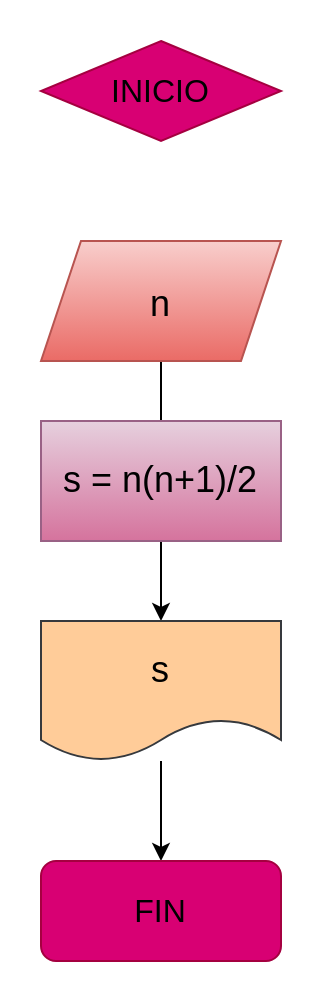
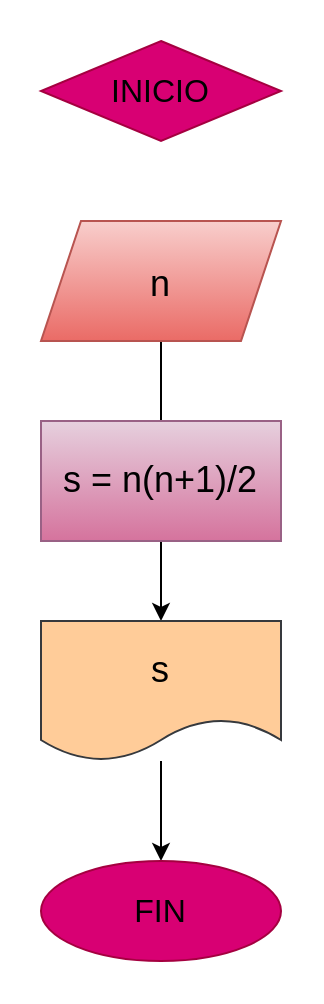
(161, 301) -> (161, 281)
(161, 911) -> (161, 911)
